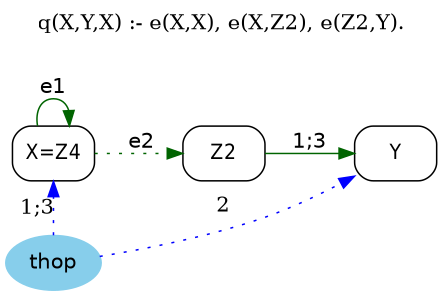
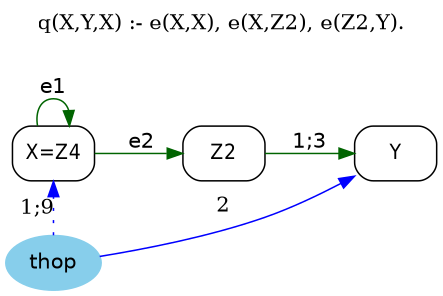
(131, 153) -> (131, 153)
(38, 208) -> (38, 208)
(224, 230) -> (224, 230)
